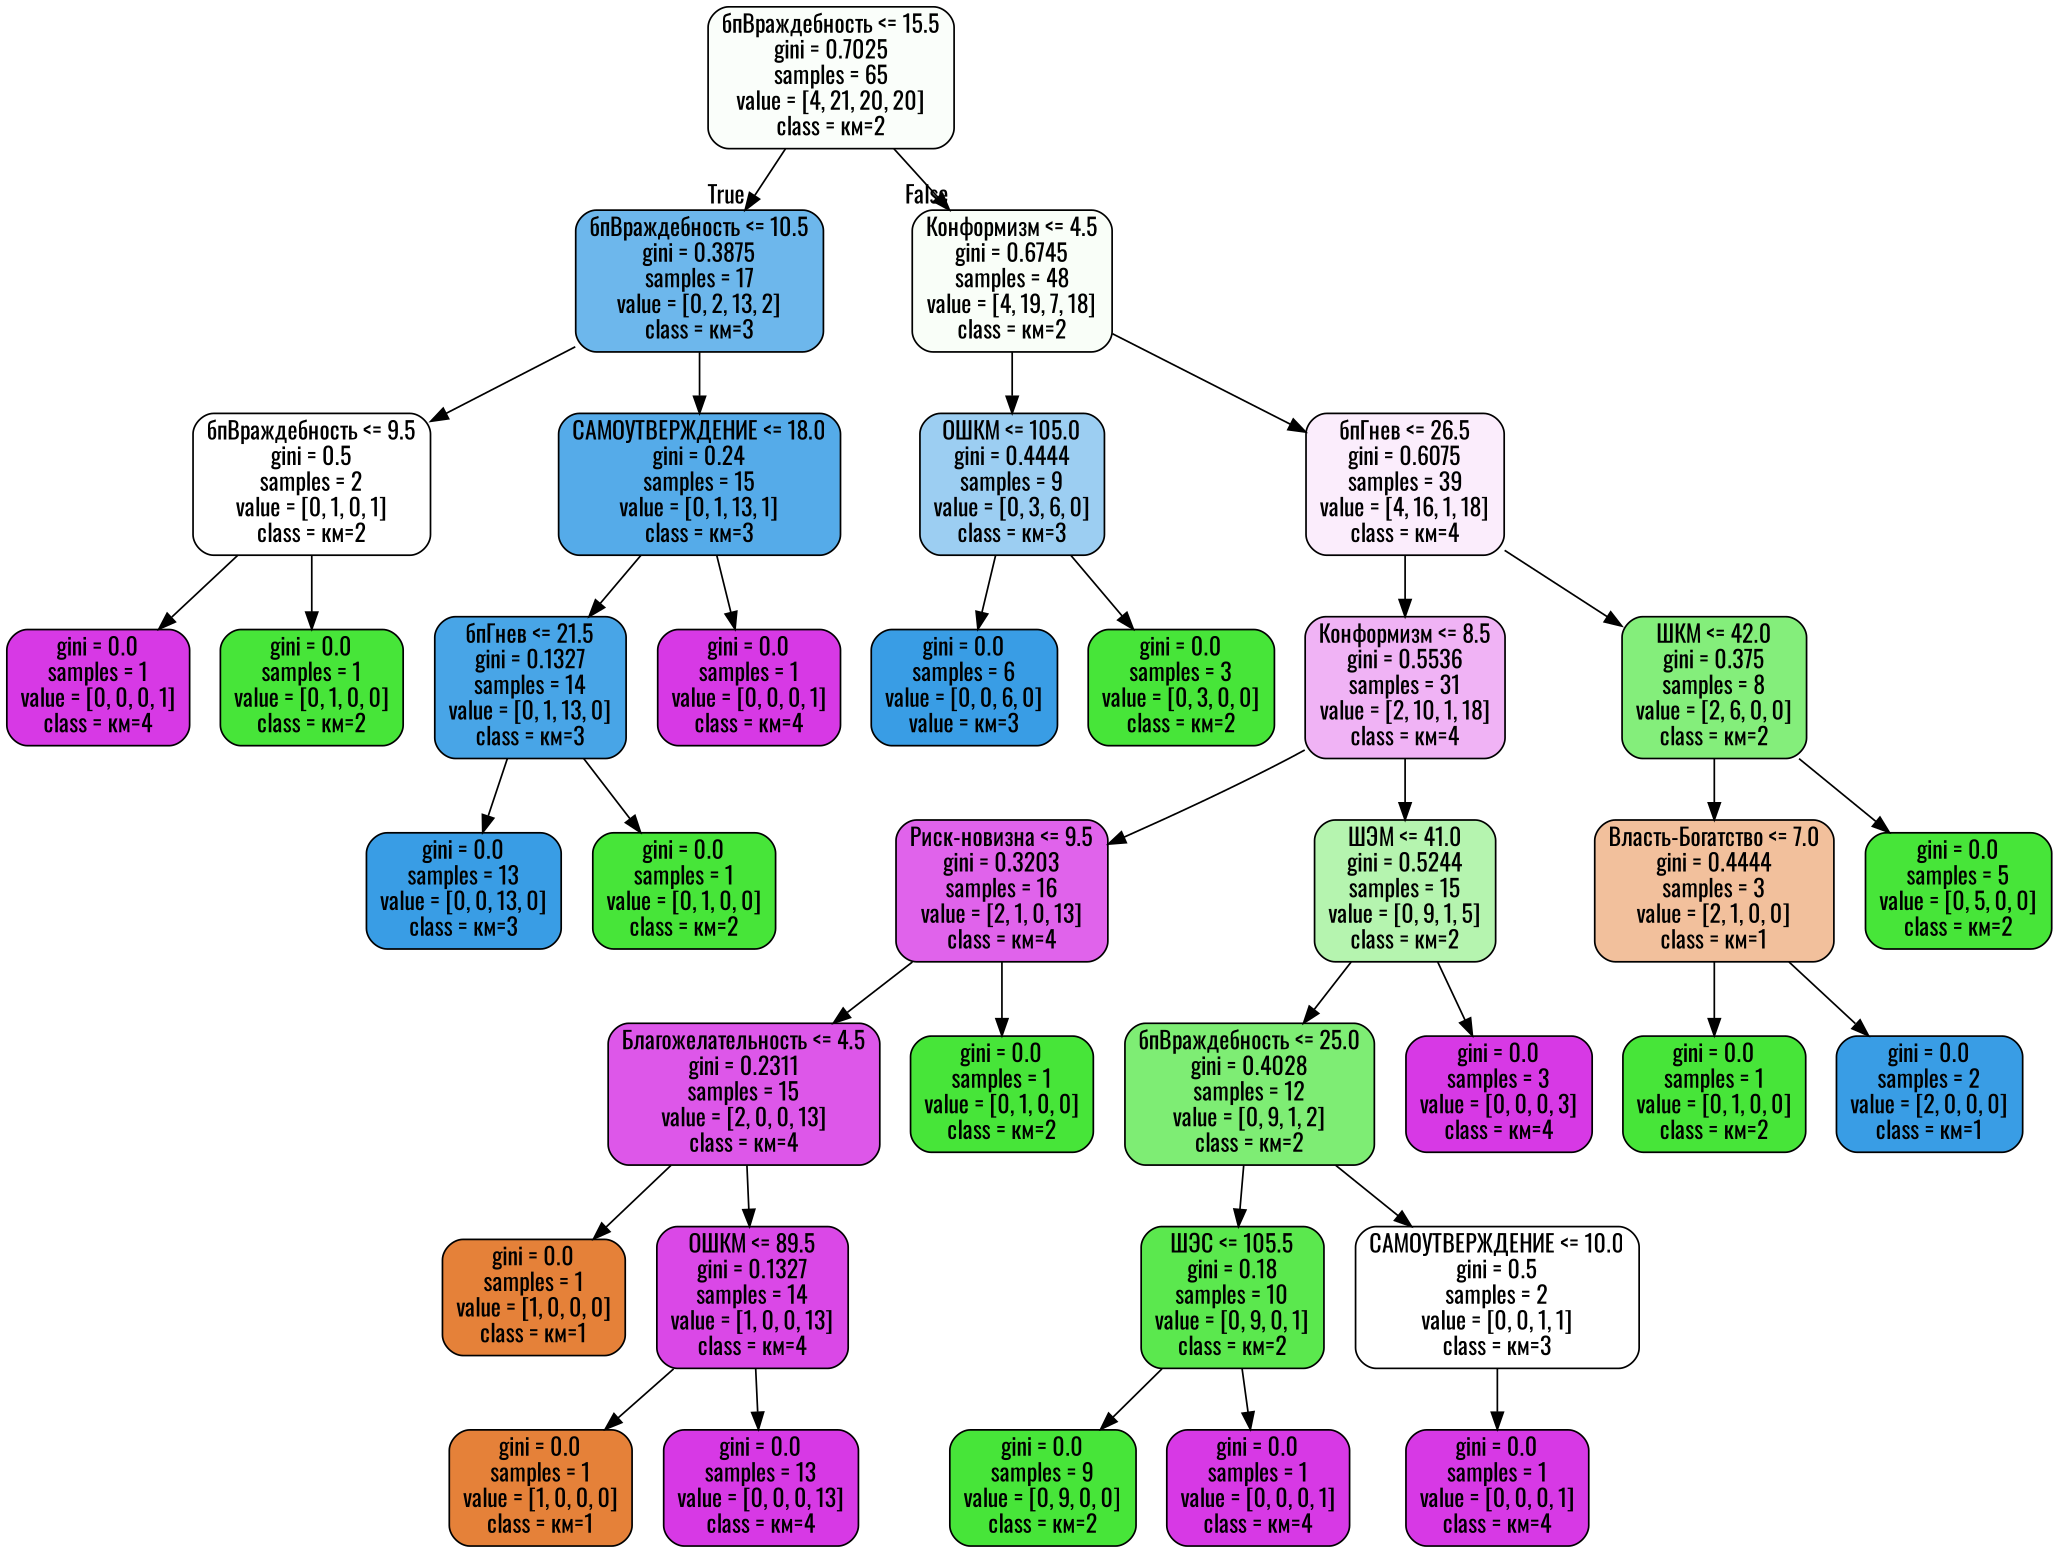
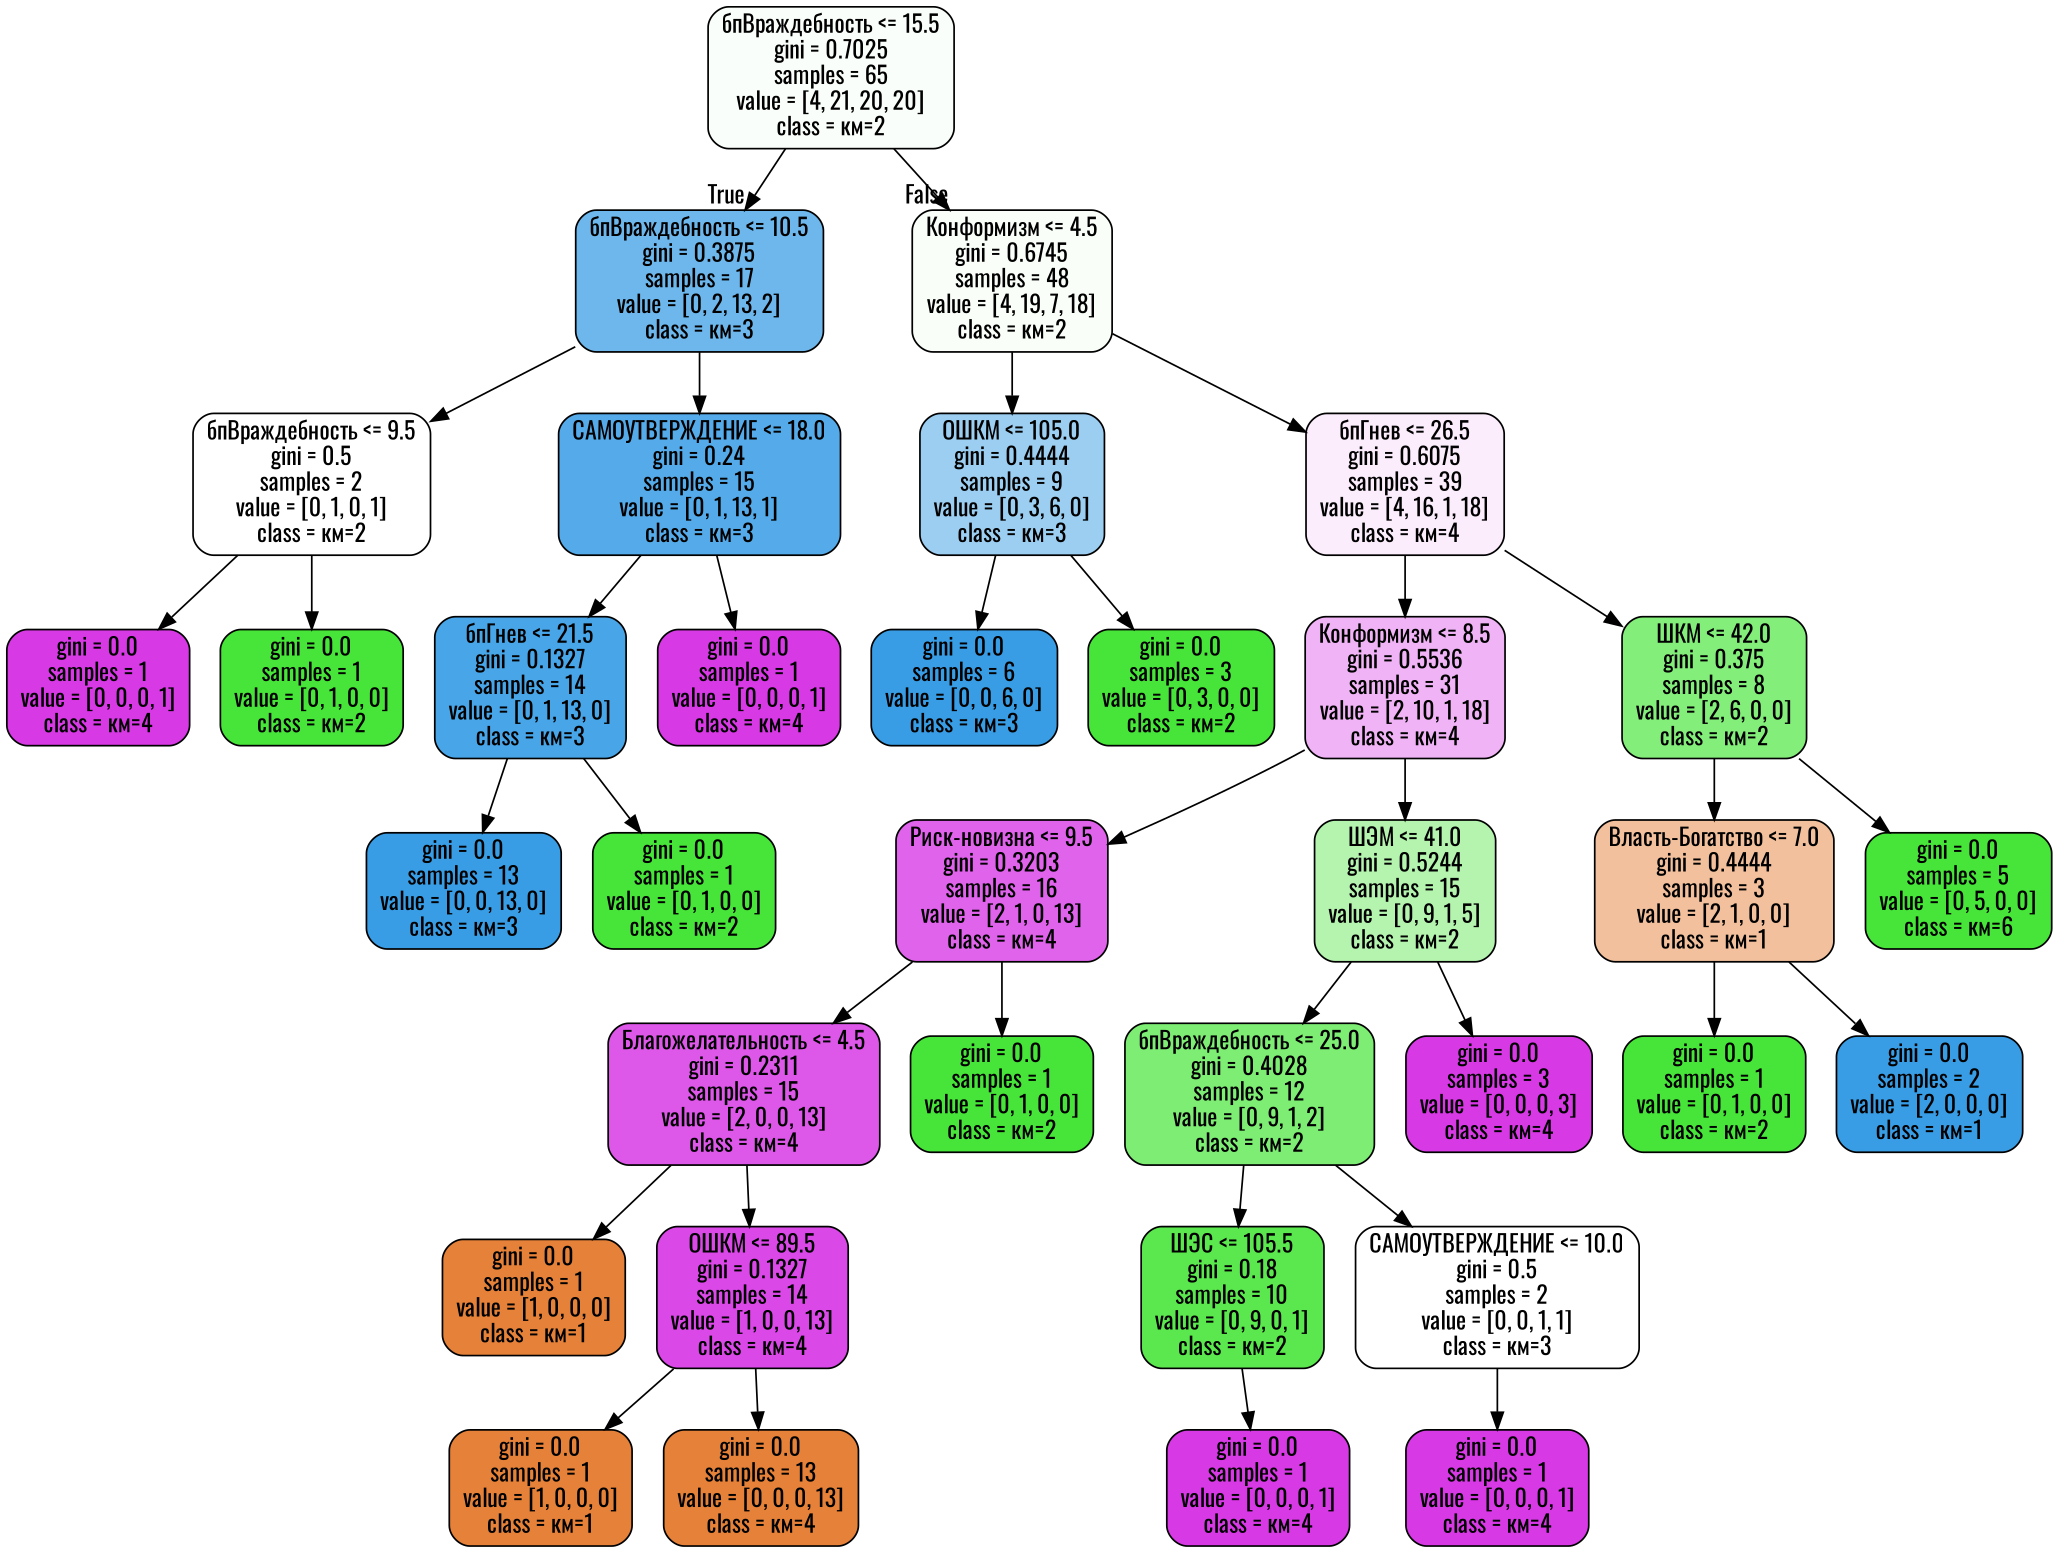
(964, 688) -> (964, 688)
(1959, 891) -> (1959, 891)
(761, 1488) -> (761, 1488)
(1043, 1488) -> none
